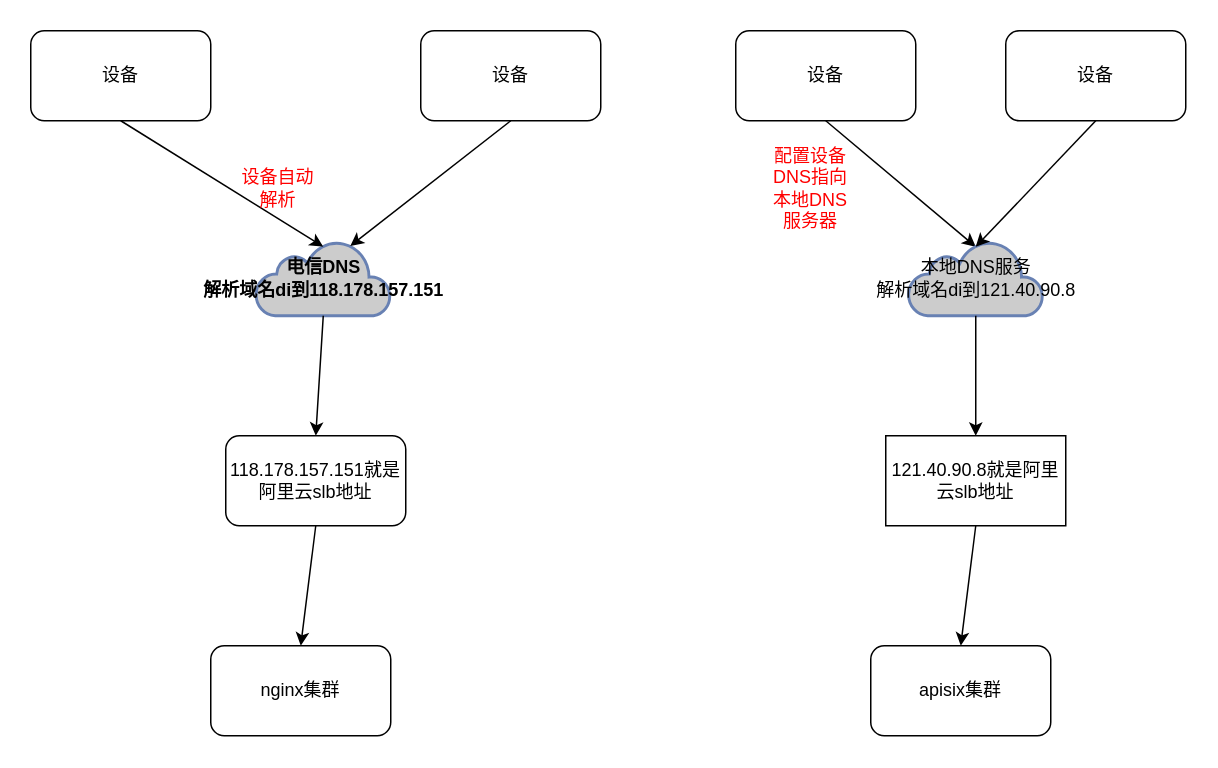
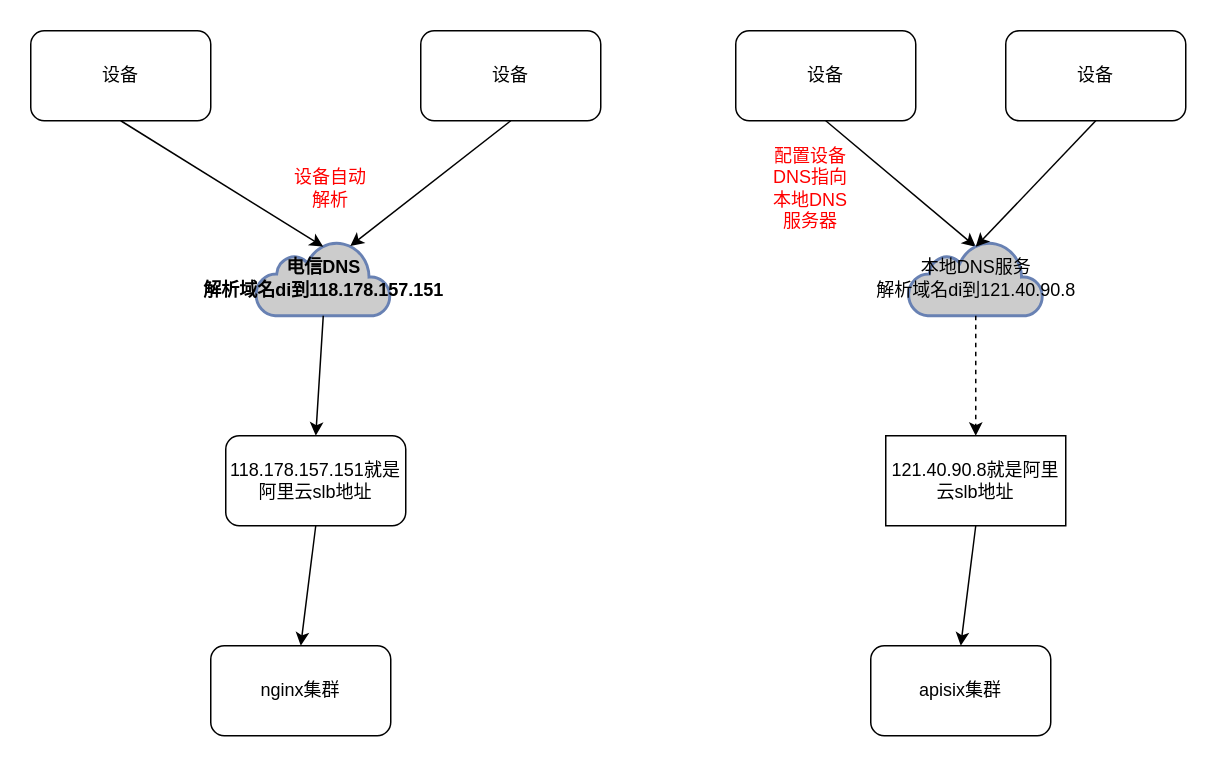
(278, 188) -> (331, 188)
(976, 371) -> (976, 371)
